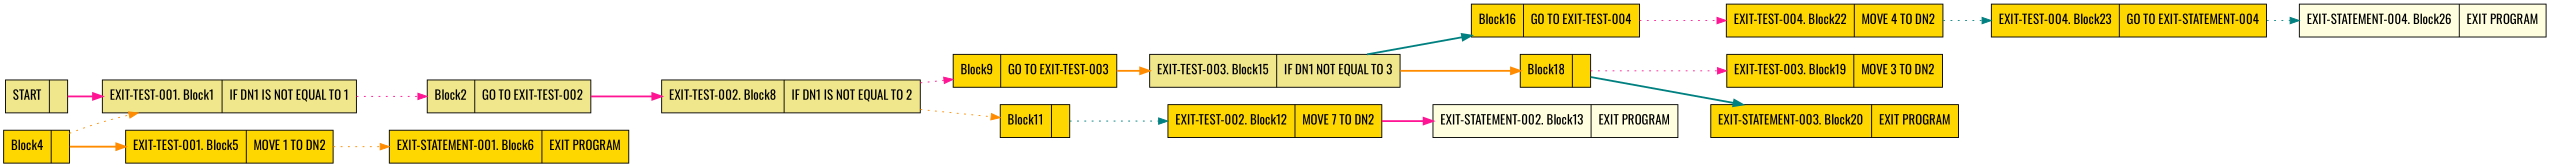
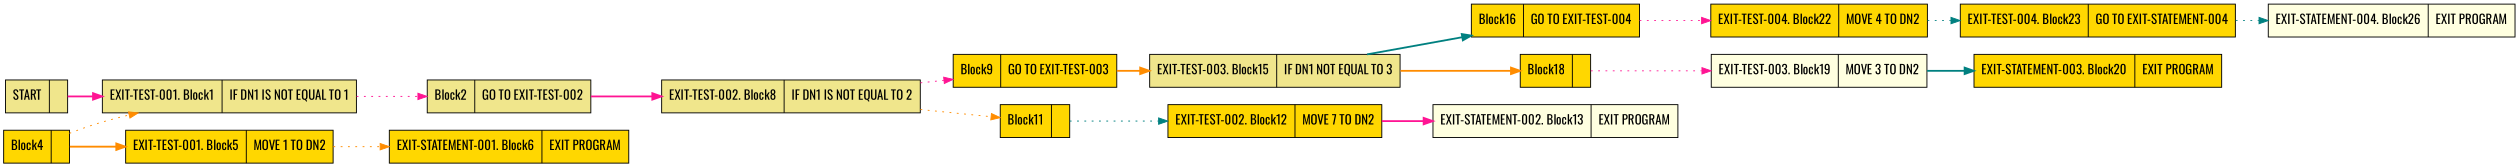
(1835, 71) -> (1819, 71)
(1662, 90) -> (1946, 71)
